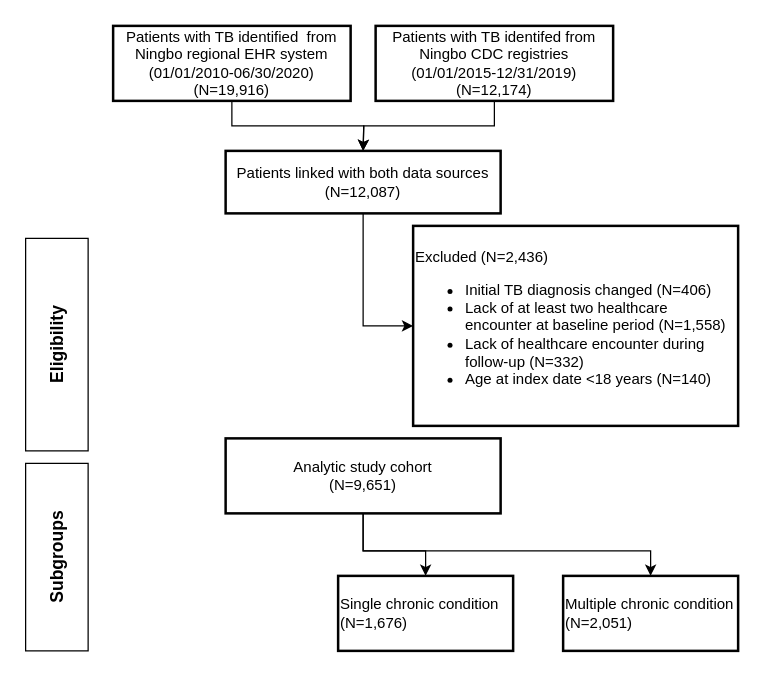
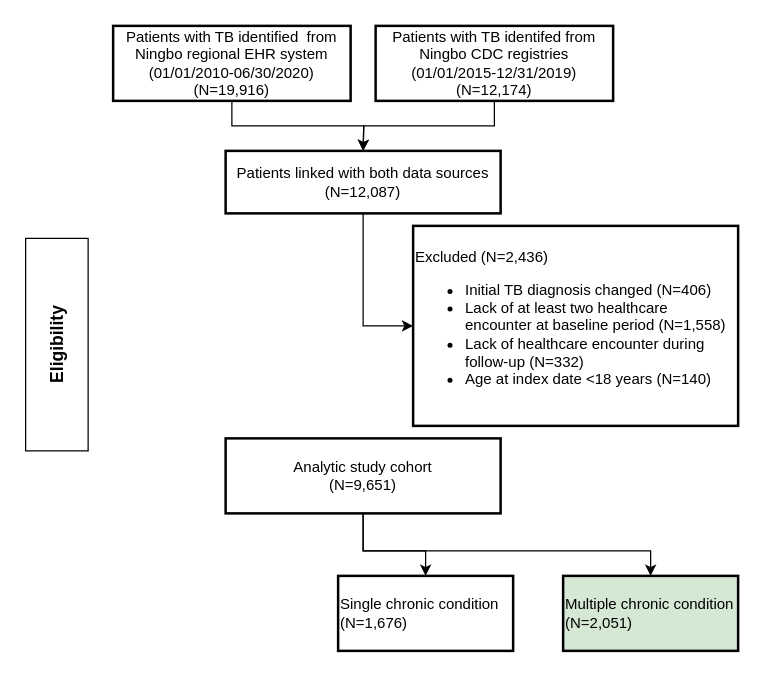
(57, 557) -> none
(651, 613) -> (651, 613)
